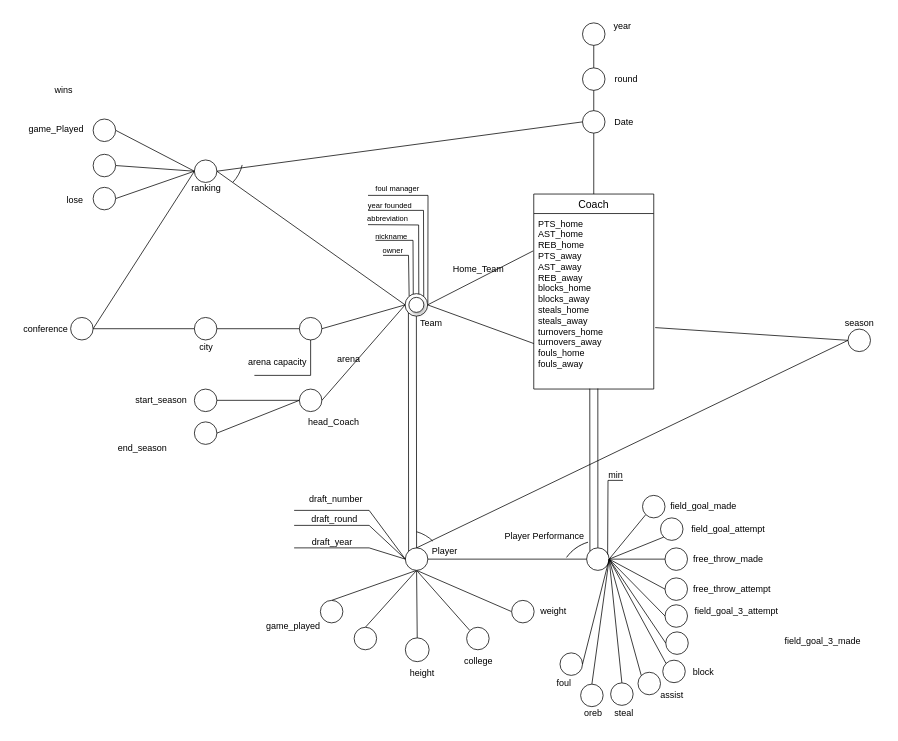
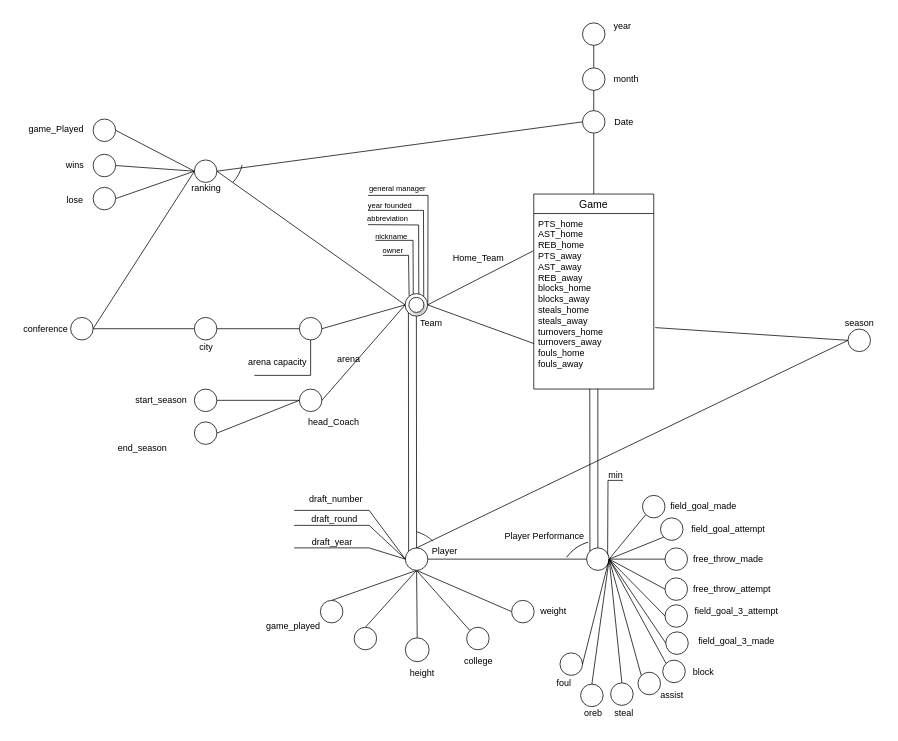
(626, 79) -> (626, 79)
(63, 91) -> (74, 166)
(398, 188) -> (398, 188)
(593, 204) -> (593, 204)
(478, 270) -> (478, 258)
(822, 642) -> (736, 642)
